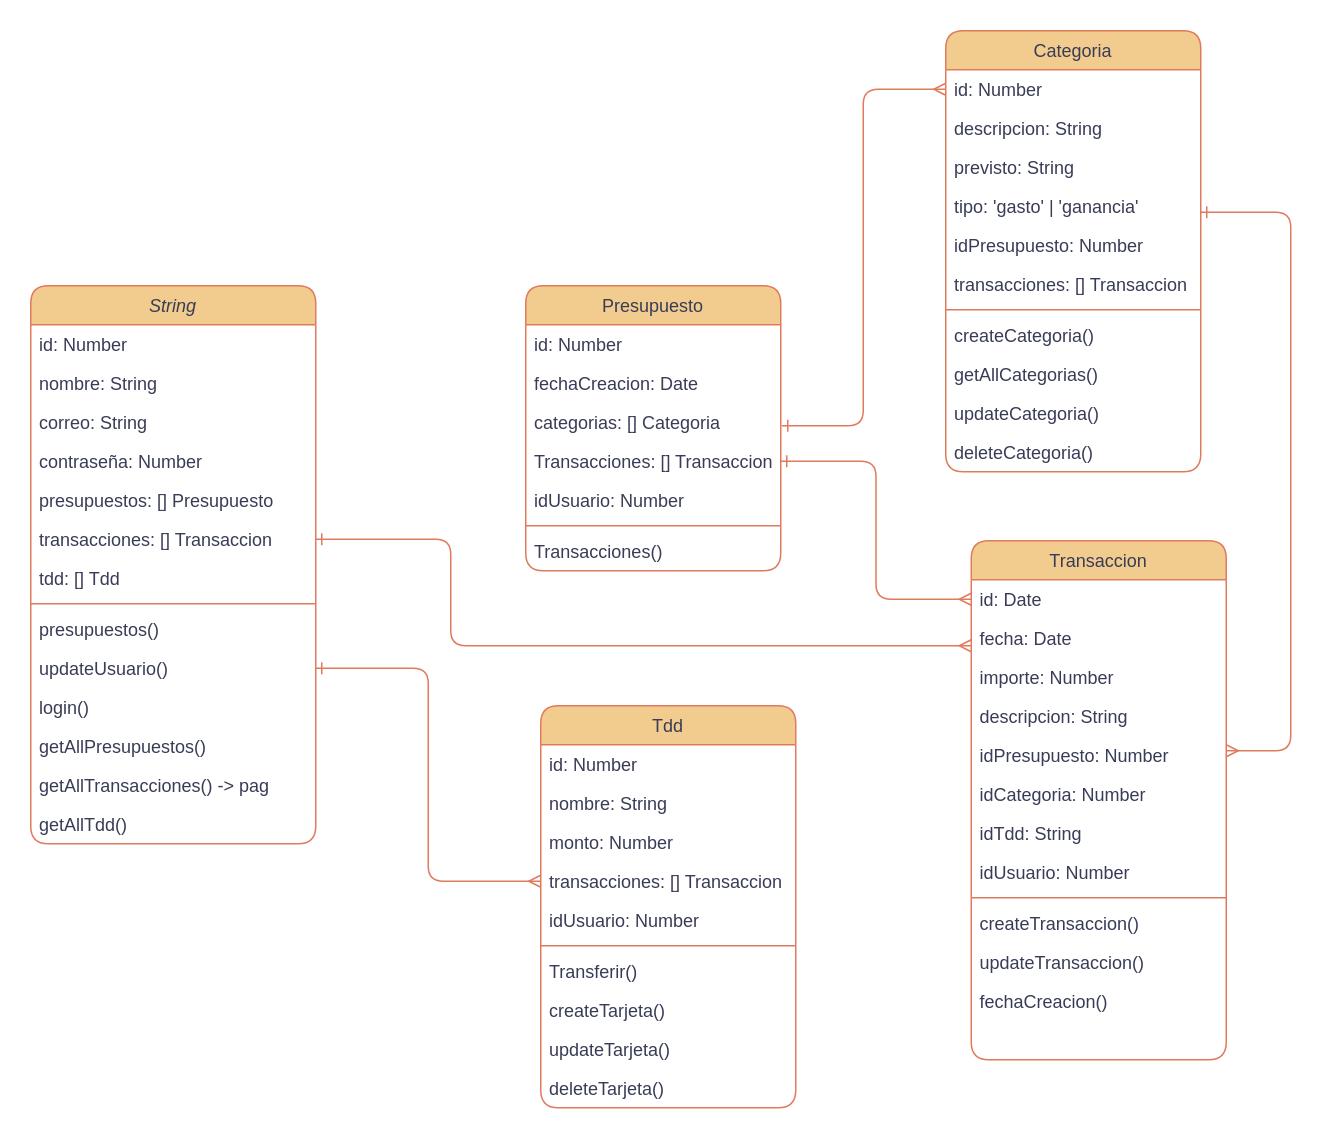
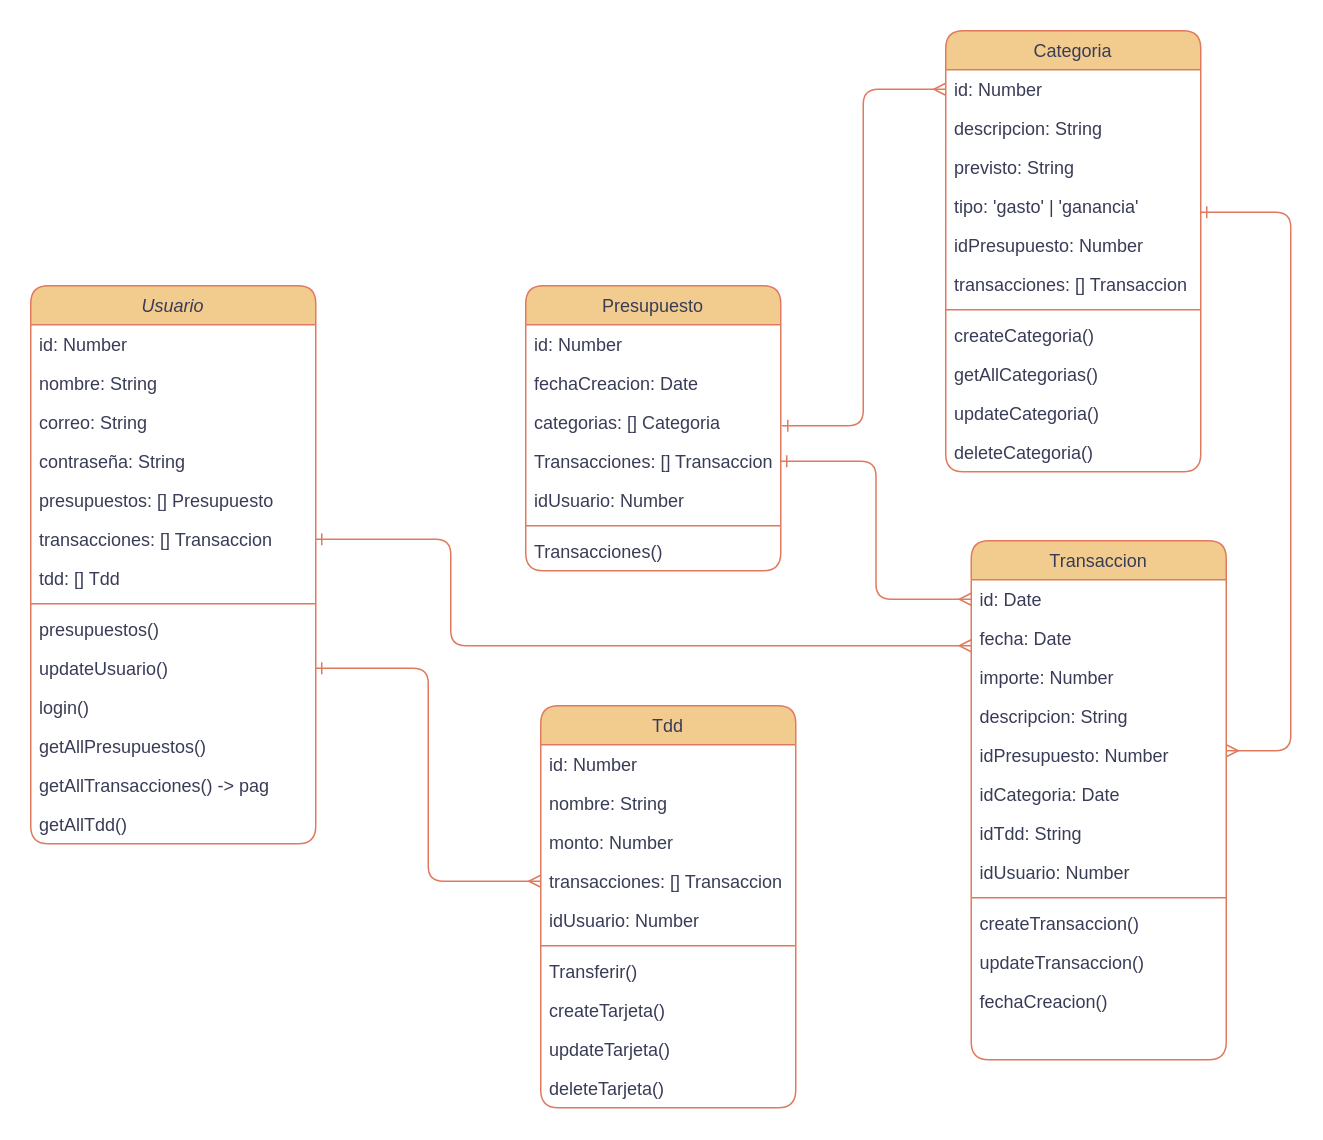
(173, 306) -> (173, 306)
(125, 462) -> (123, 462)
(1066, 795) -> (1056, 795)
